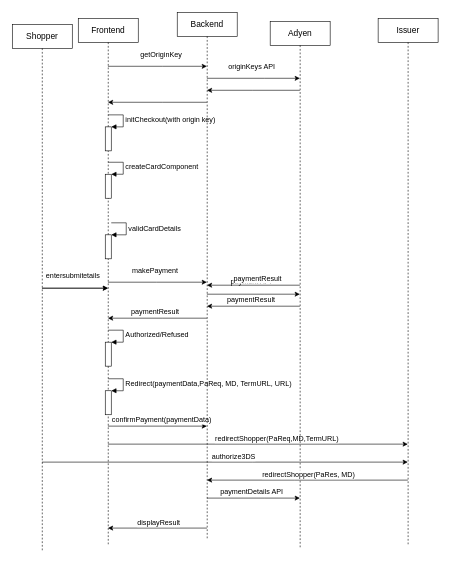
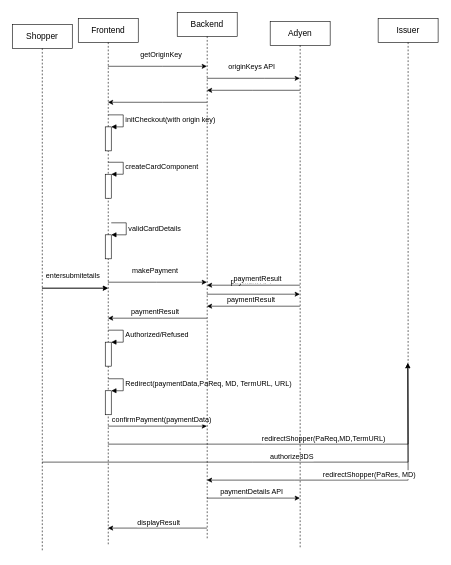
(408, 282) -> (408, 191)
